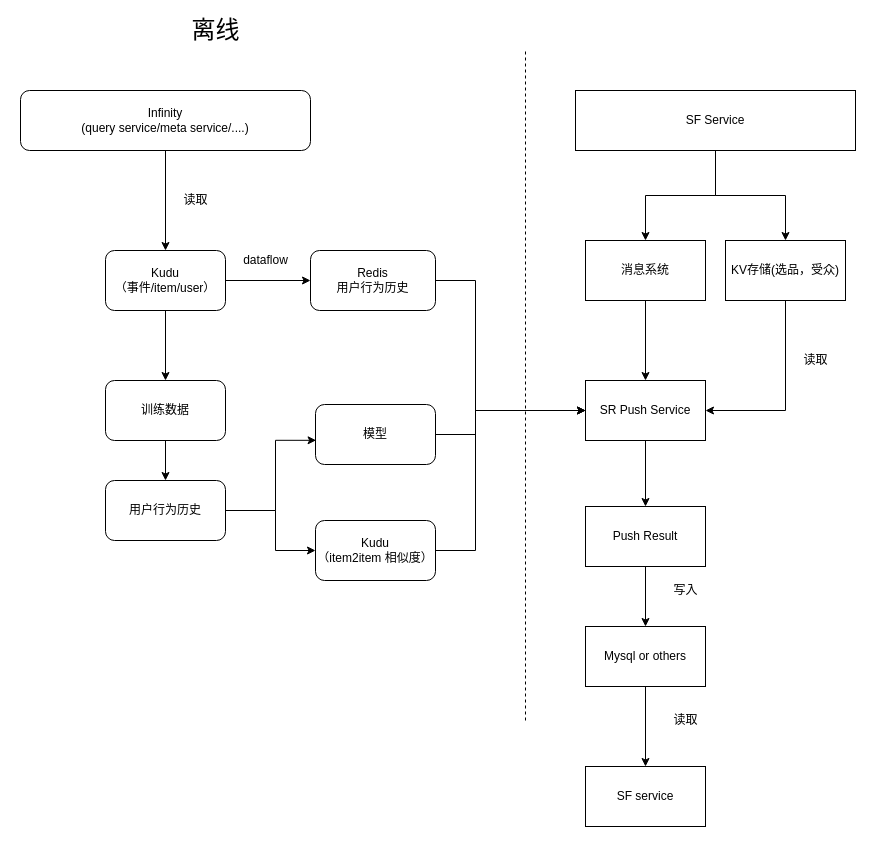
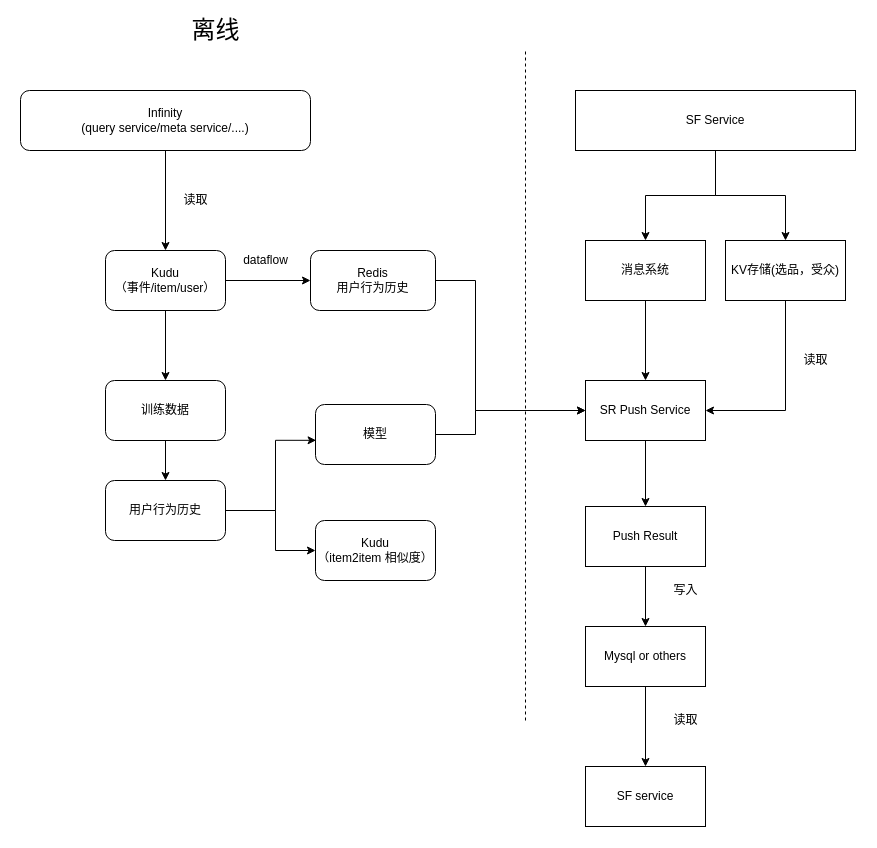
(476, 514) -> none
